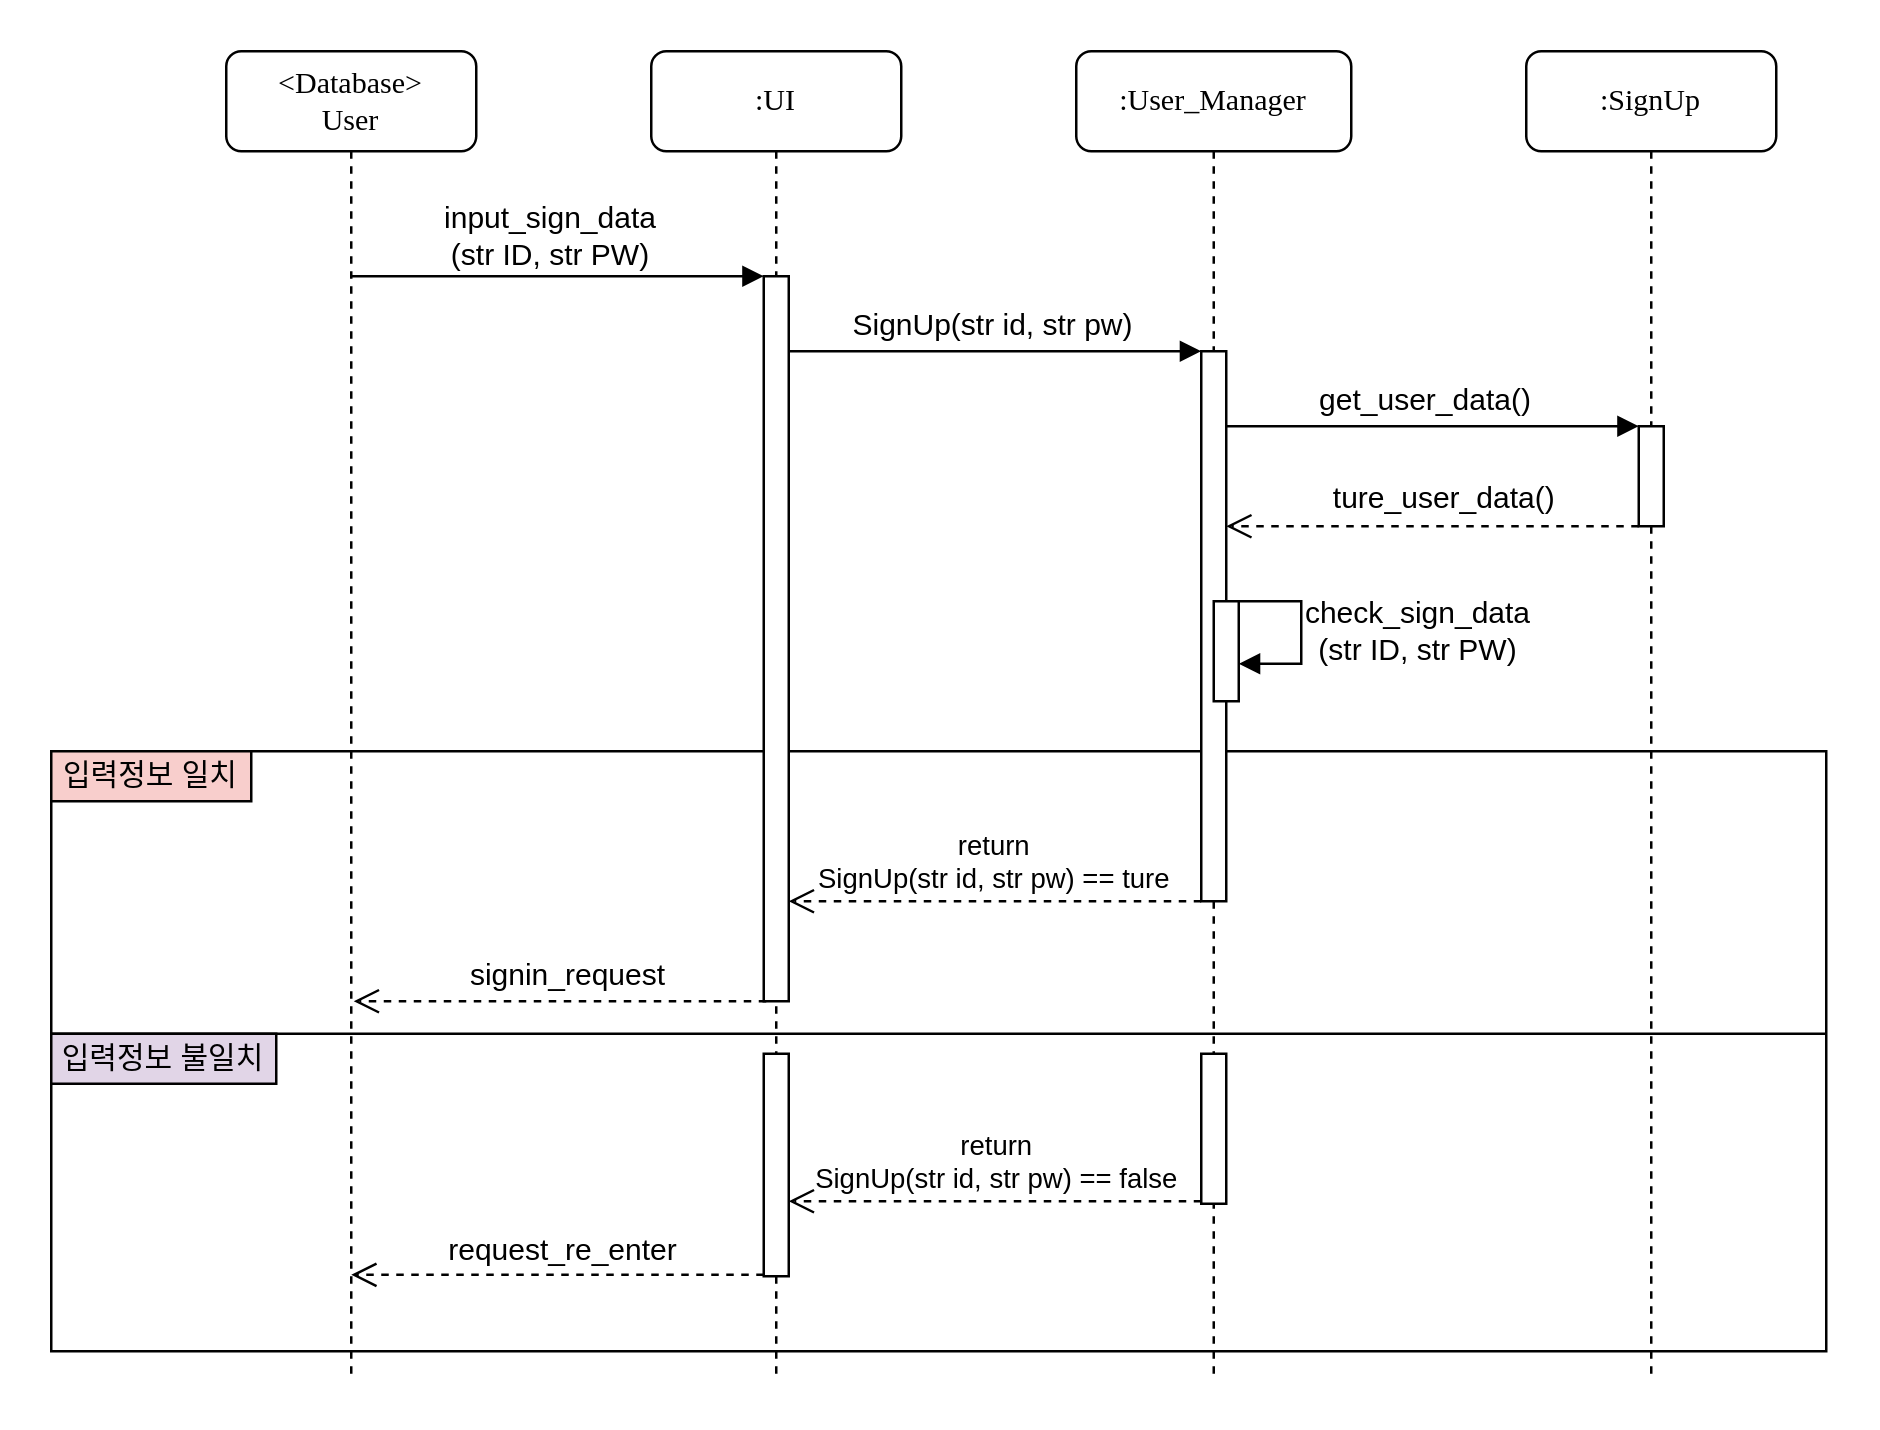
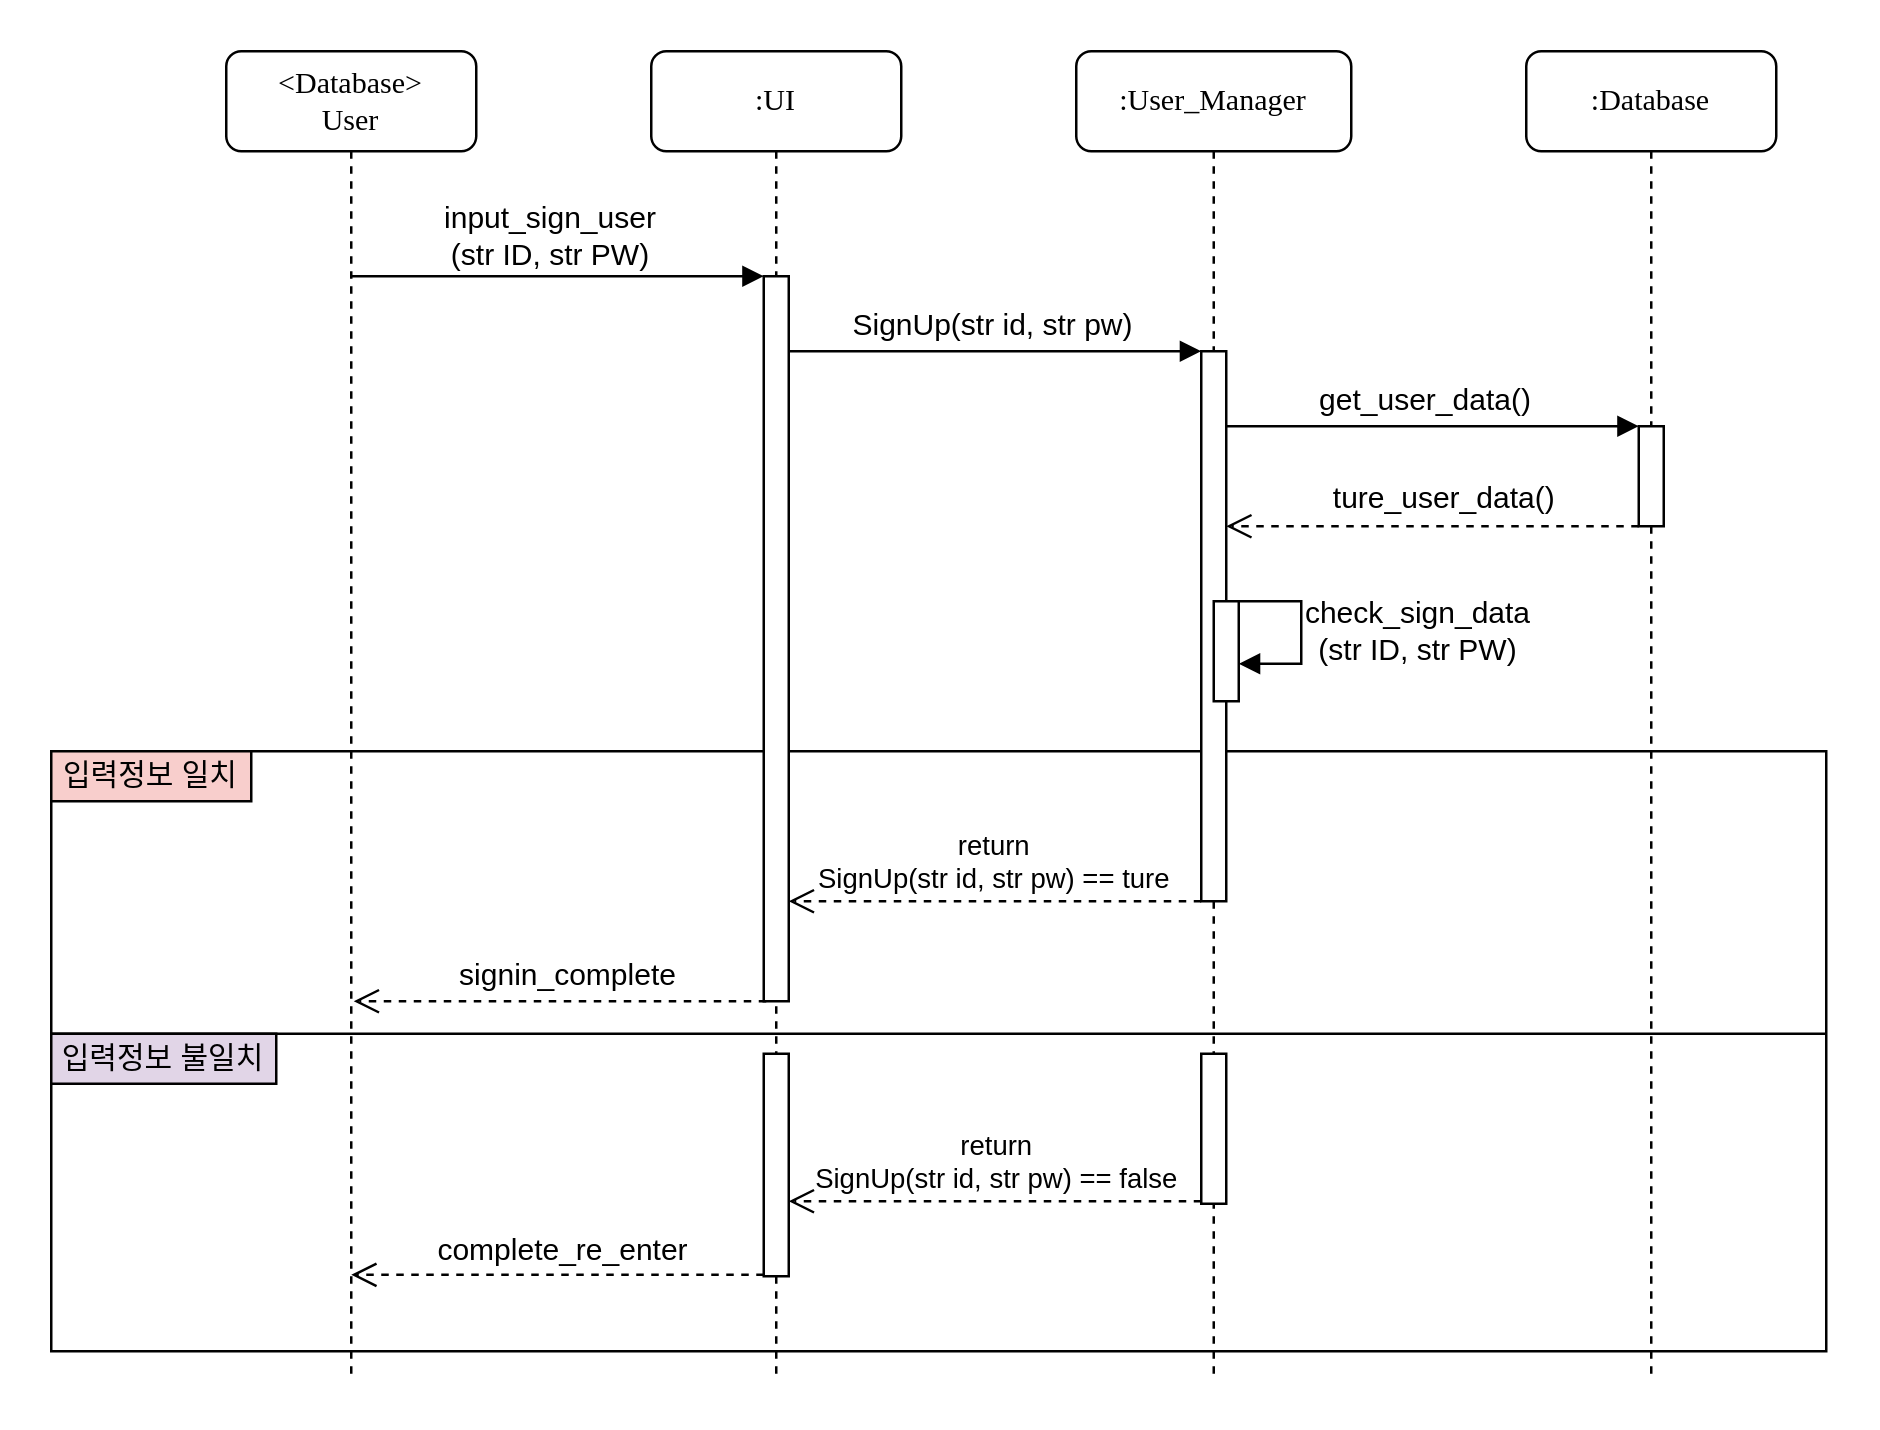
(1651, 101) -> (1651, 101)
(551, 236) -> (551, 236)
(569, 976) -> (569, 976)
(564, 1251) -> (564, 1251)
